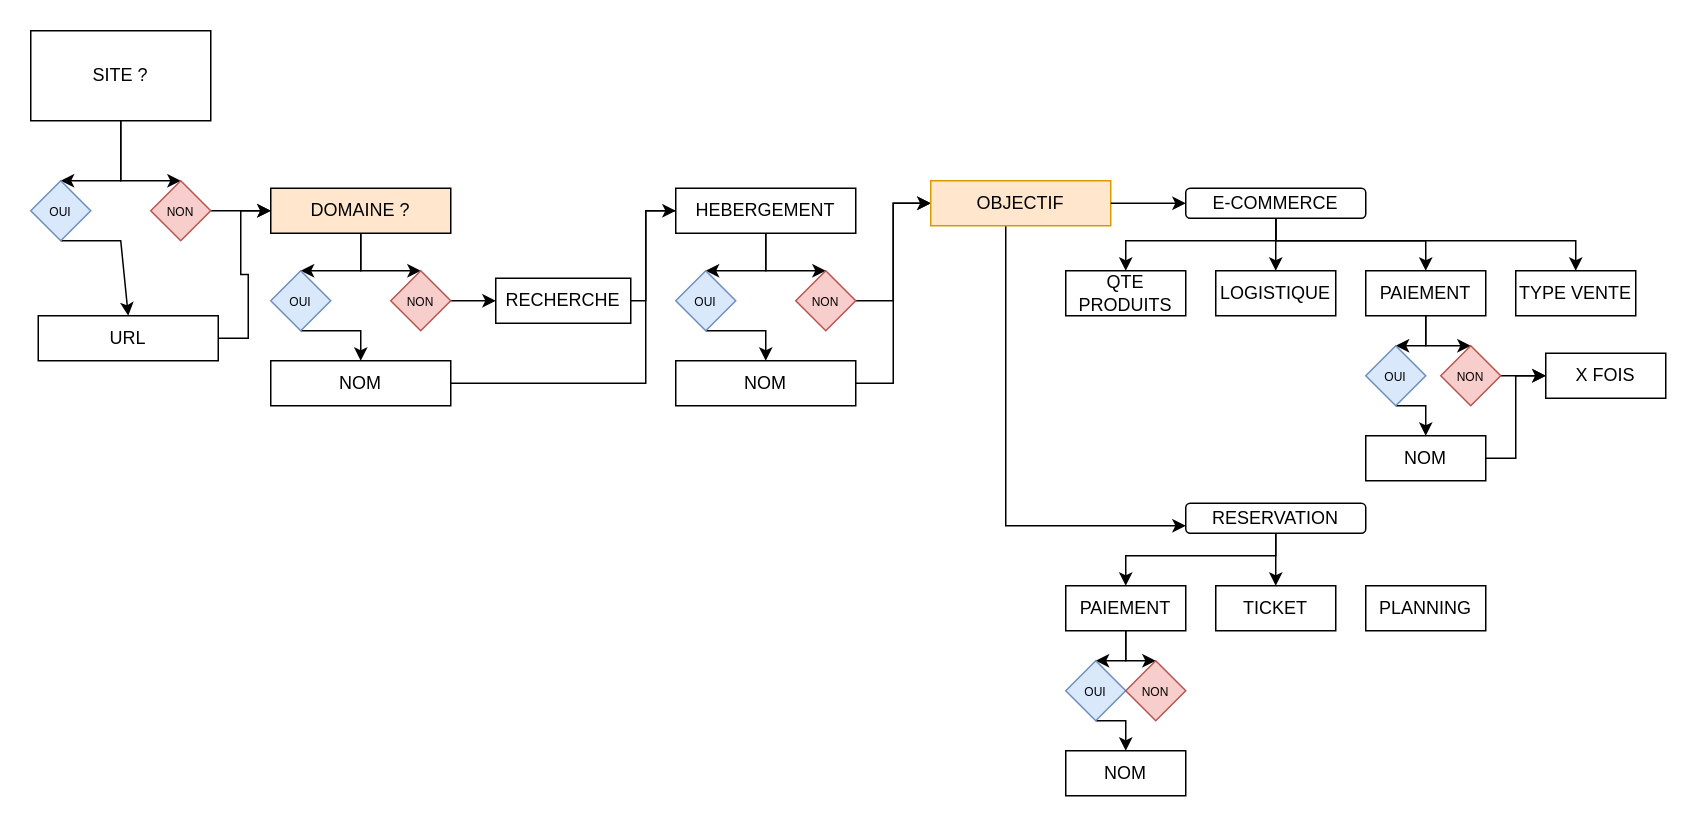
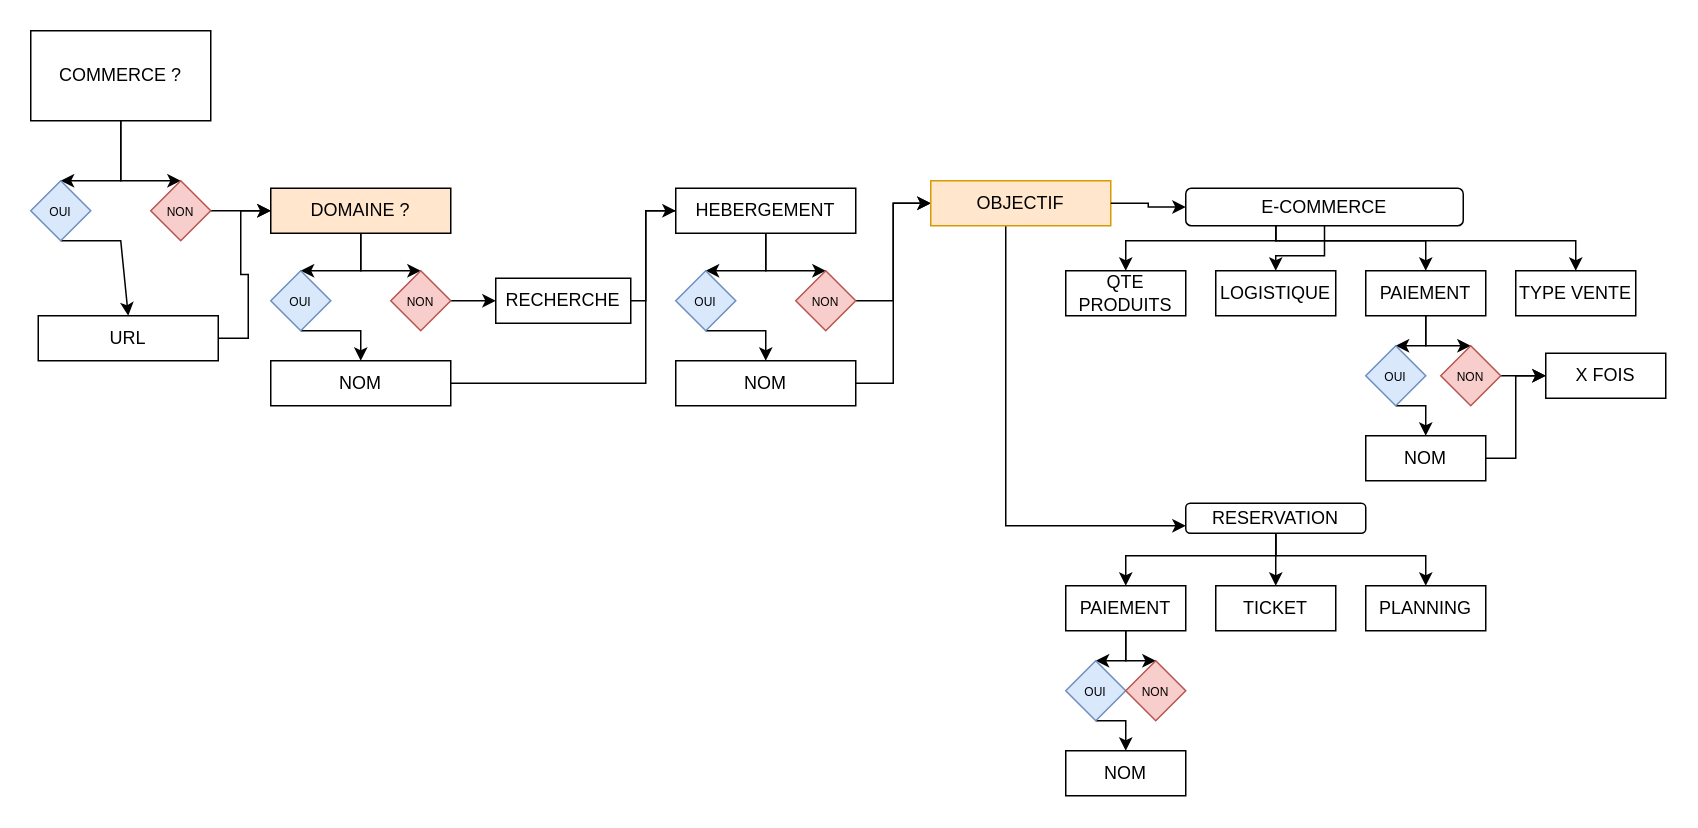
(121, 76) -> (121, 76)
(1276, 203) -> (1325, 207)
none -> (1362, 556)
